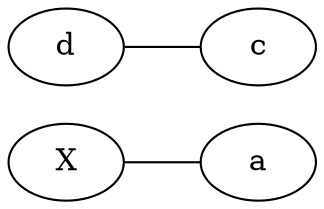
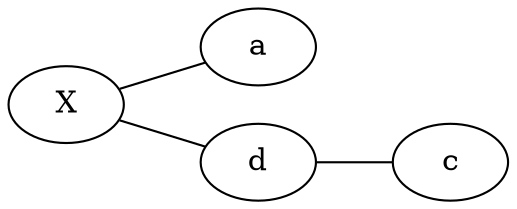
none -> (163, 134)
